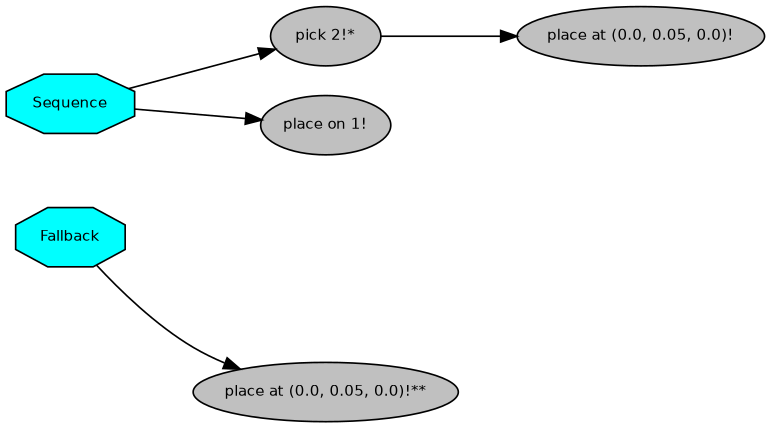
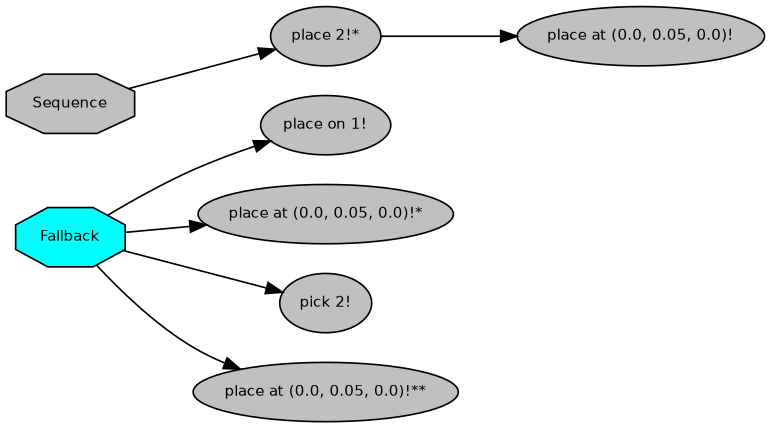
(326, 36) -> (326, 36)
(70, 104) -> (70, 104)
(190, 114) -> (179, 176)
none -> (326, 214)
none -> (326, 303)
